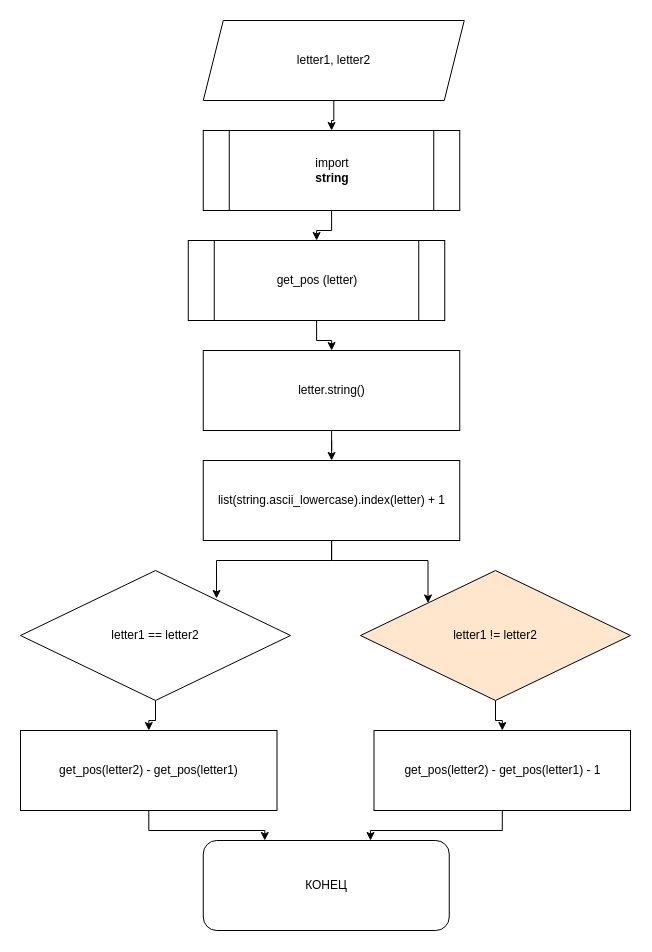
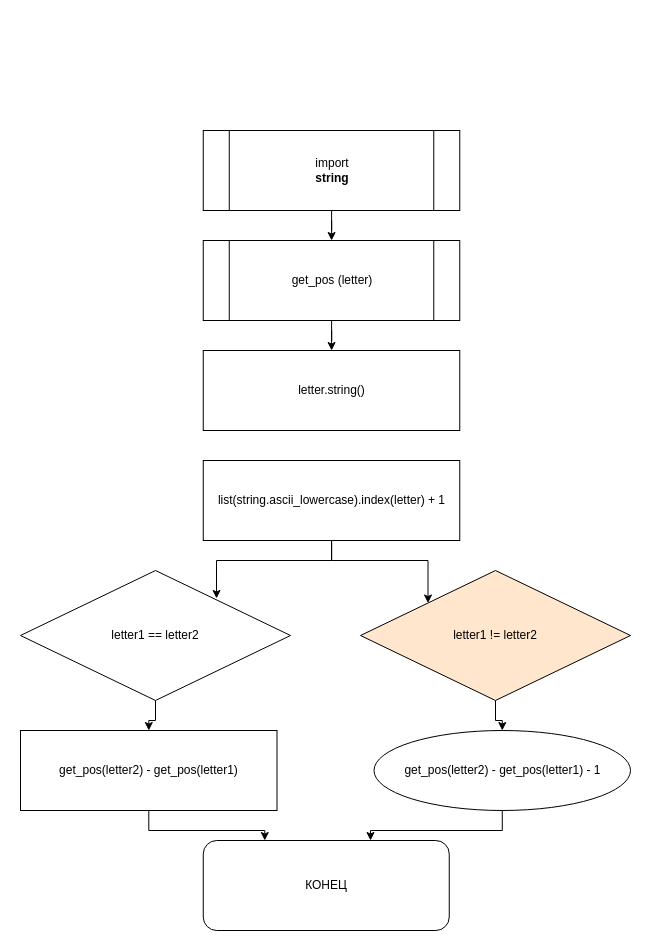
(334, 61) -> none
(334, 113) -> none
(317, 281) -> (332, 281)
(332, 450) -> none
(502, 771) -> (502, 771)
